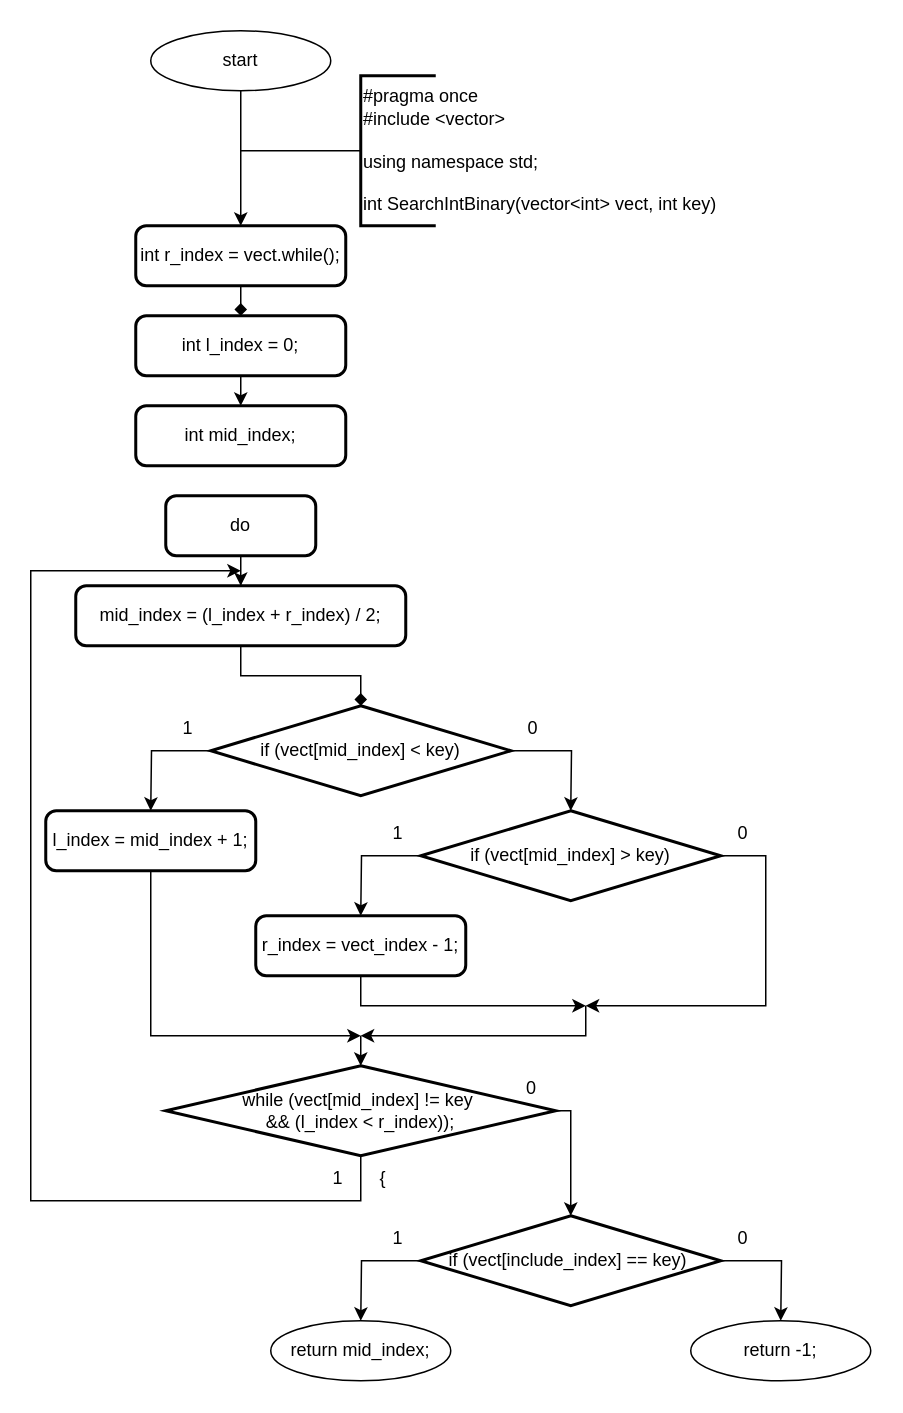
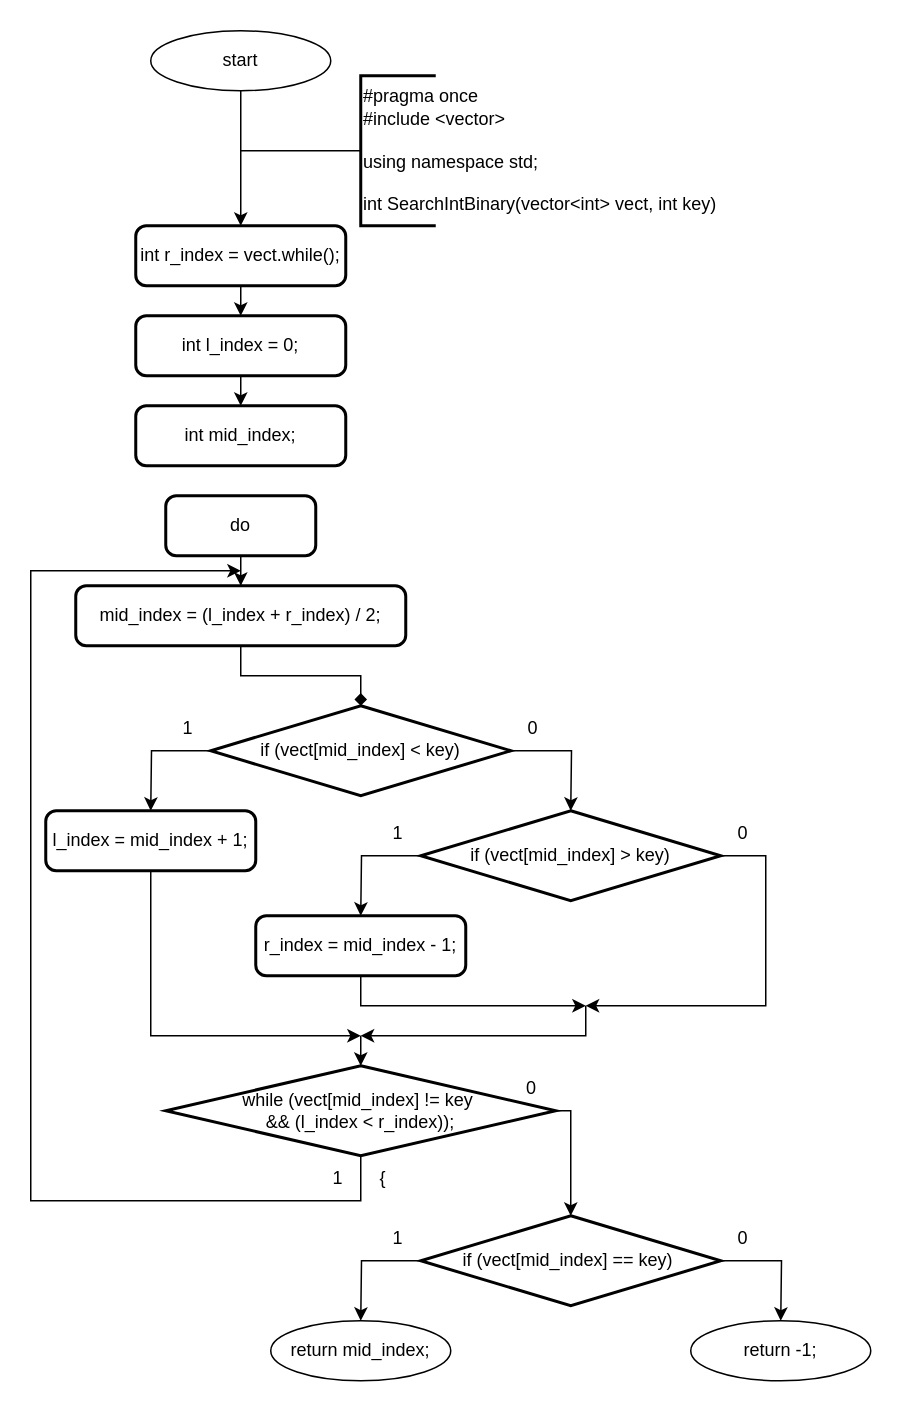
(241, 303) -> (241, 304)
(361, 946) -> (361, 946)
(571, 1261) -> (571, 1261)
